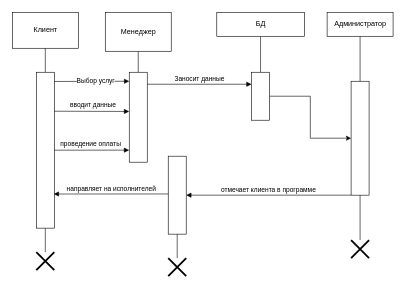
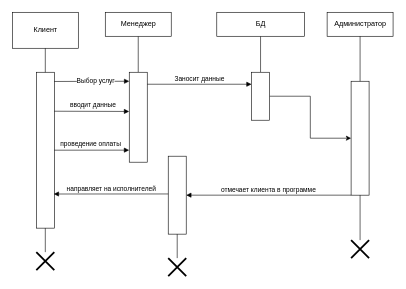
(138, 32) -> (138, 24)
